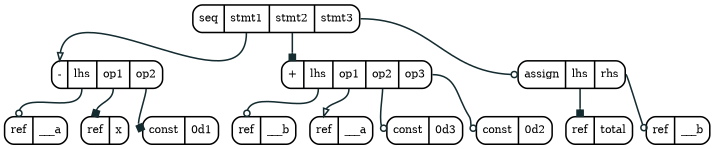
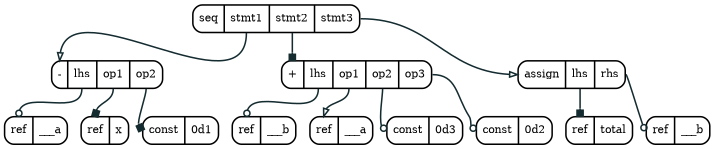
(436, 45) -> (436, 45)
